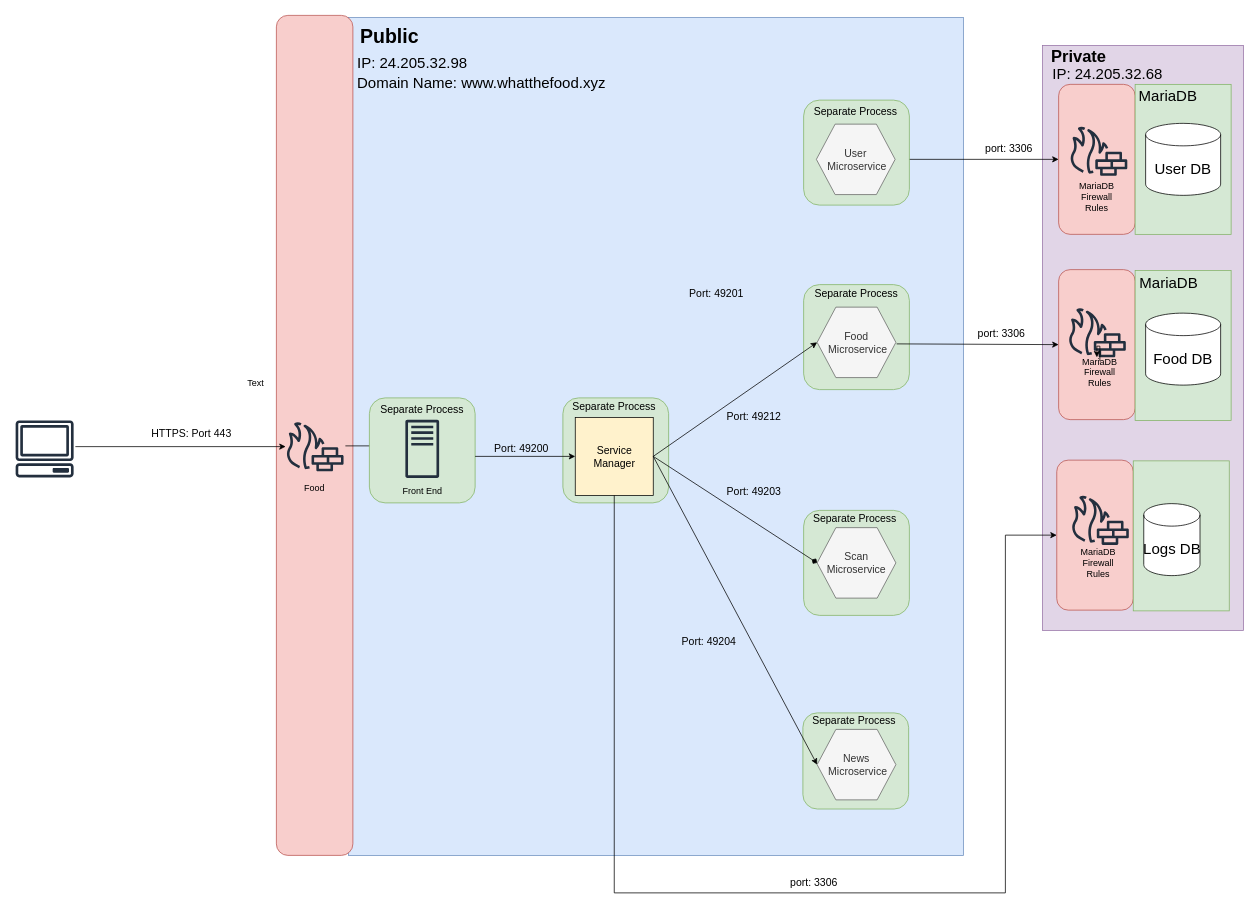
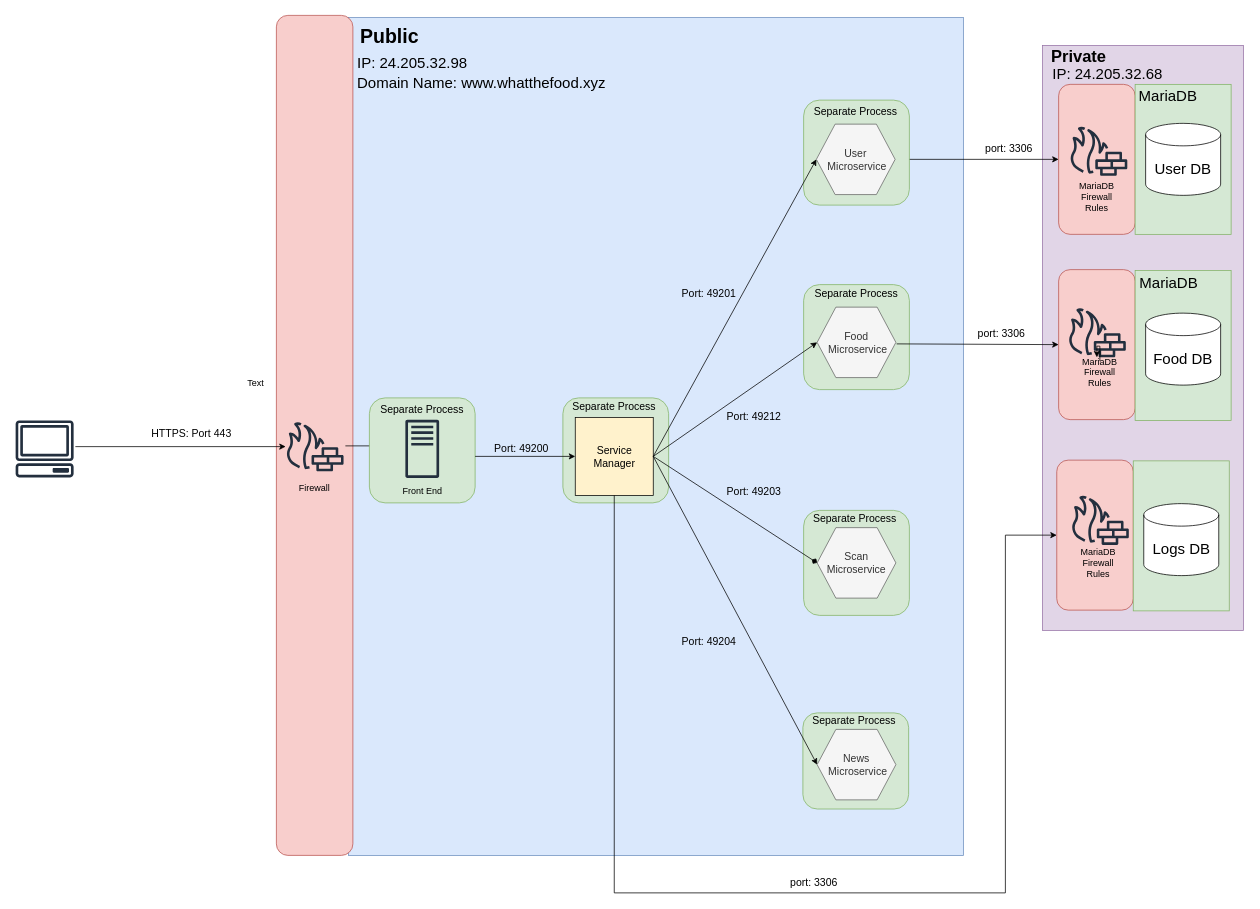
(717, 294) -> (709, 294)
none -> (735, 307)
(315, 489) -> (315, 489)
(1172, 540) -> (1181, 540)
